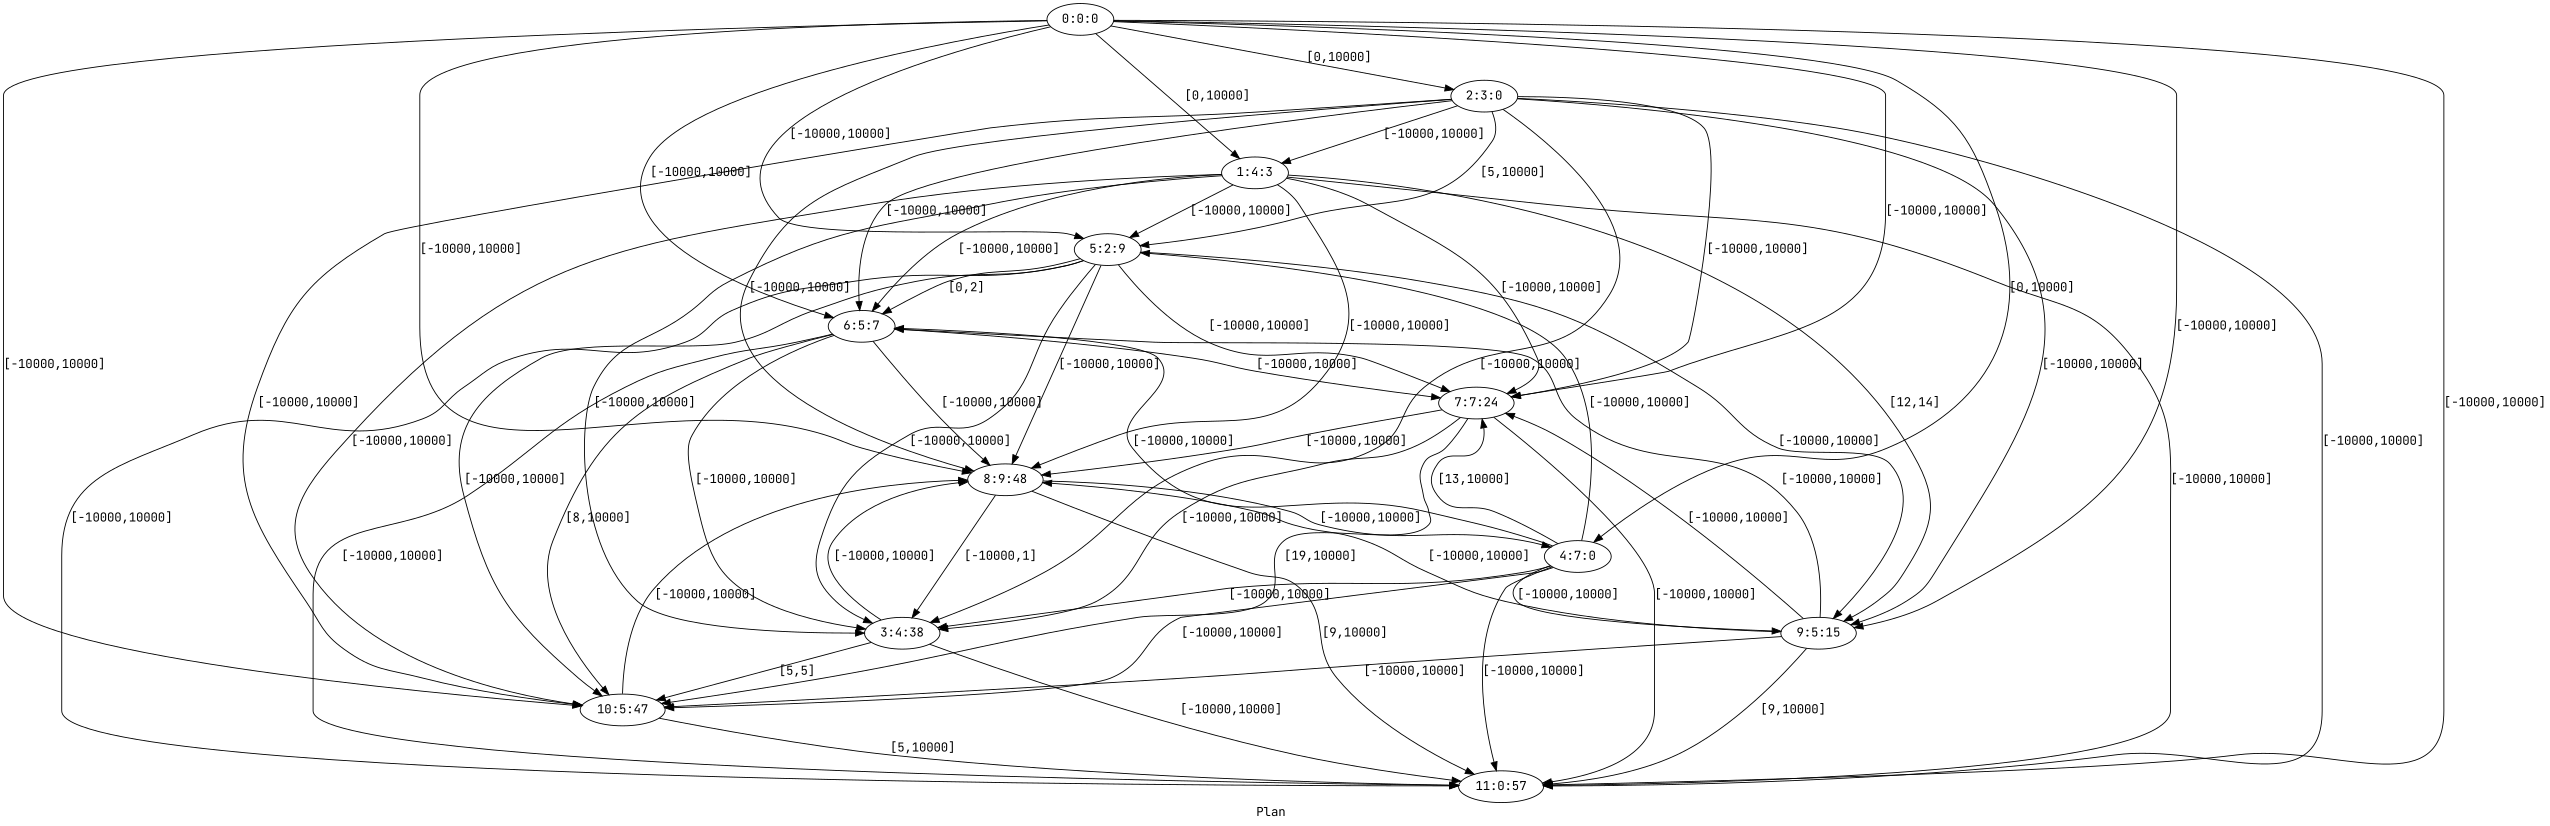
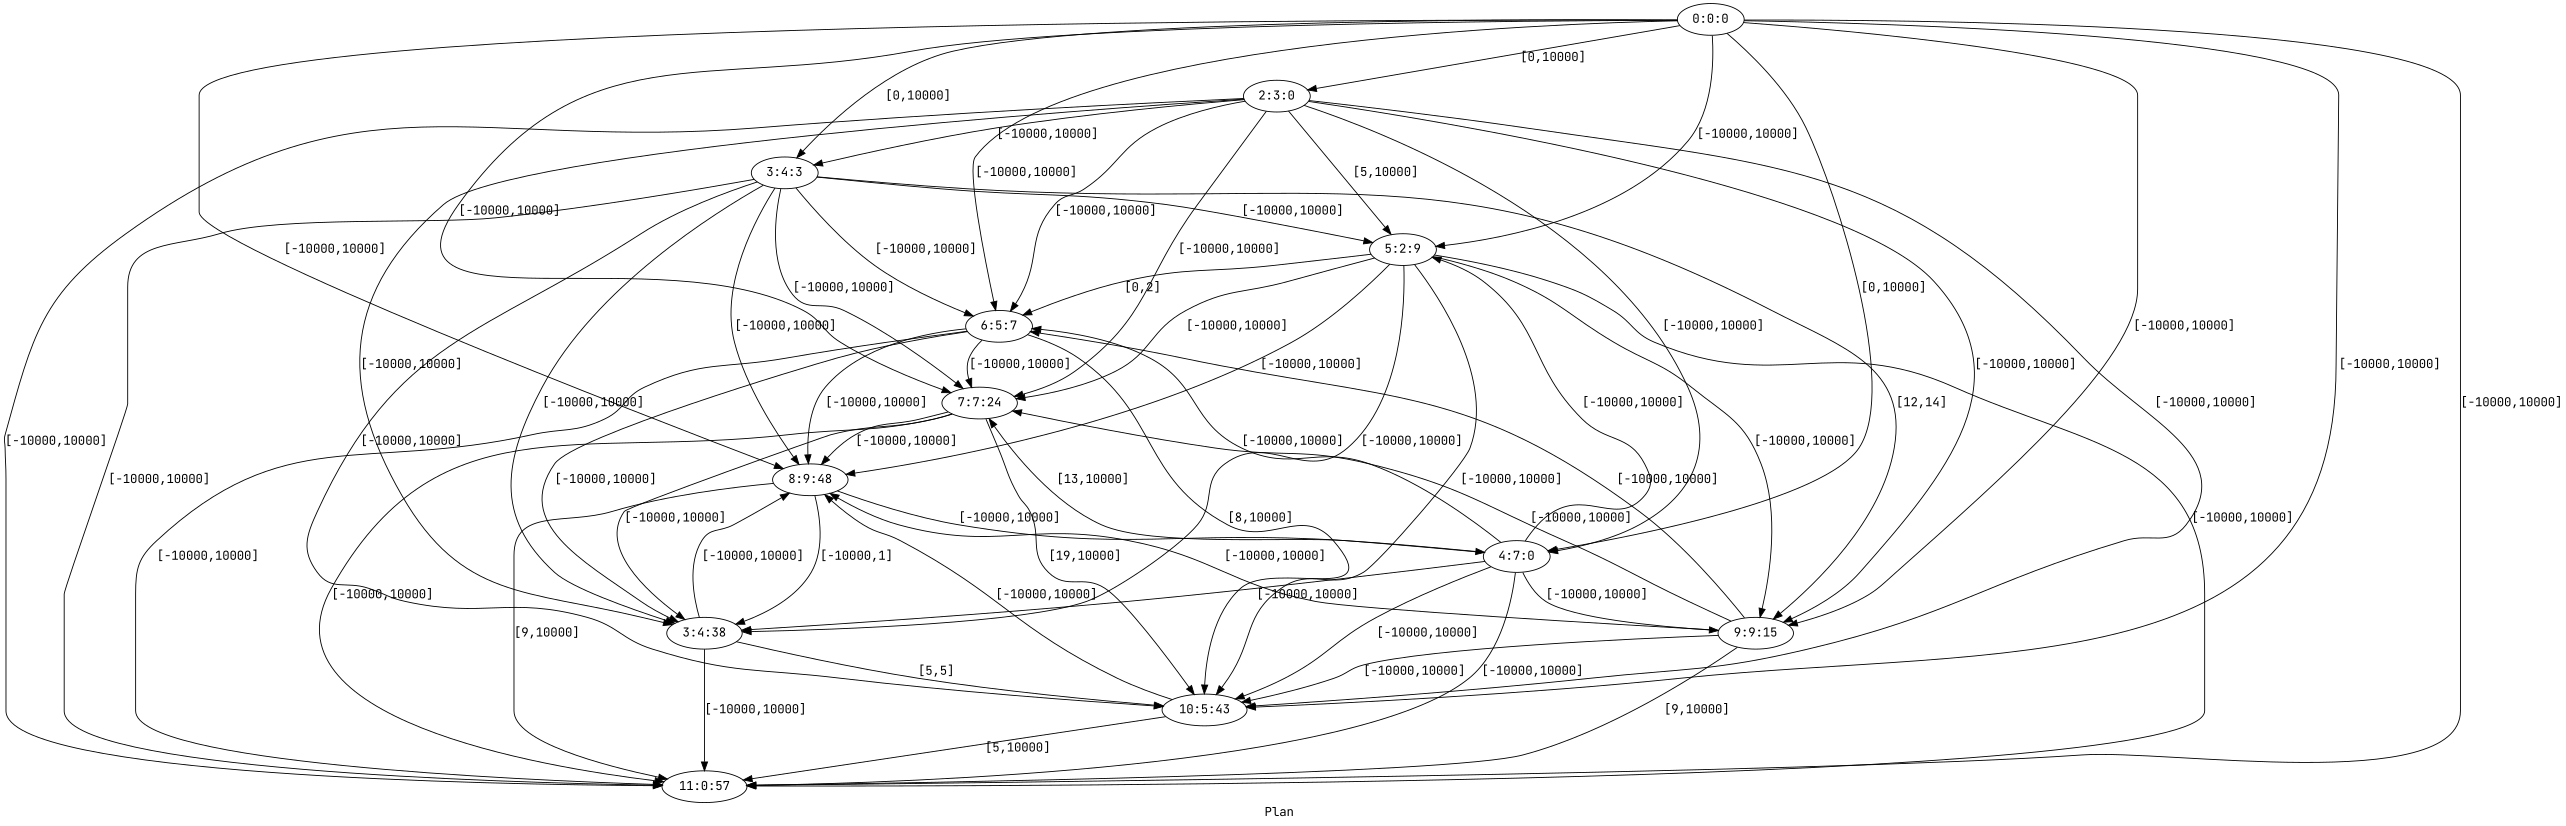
(917, 156) -> (1619, 290)
(1255, 173) -> (785, 173)
(1819, 633) -> (1756, 633)
(623, 710) -> (1205, 710)
